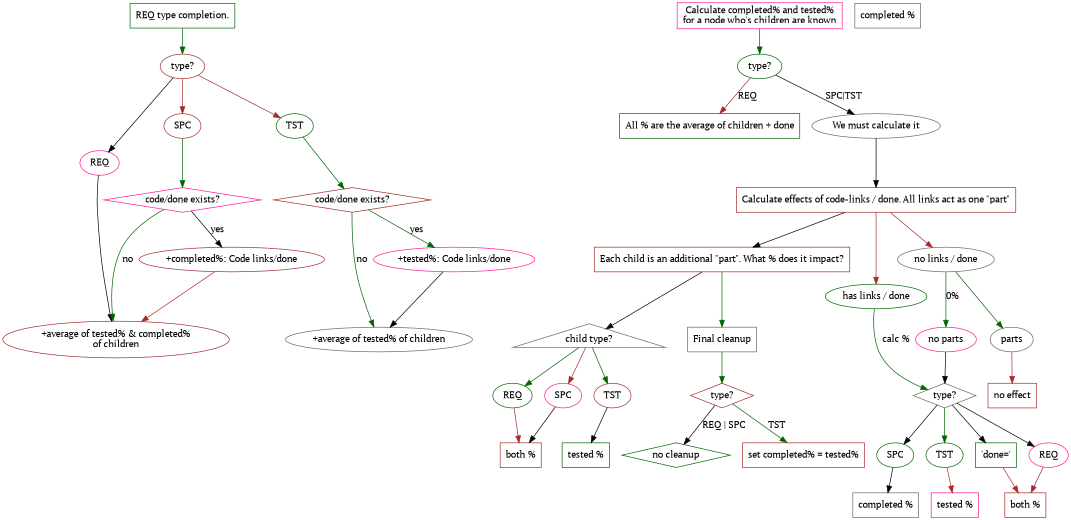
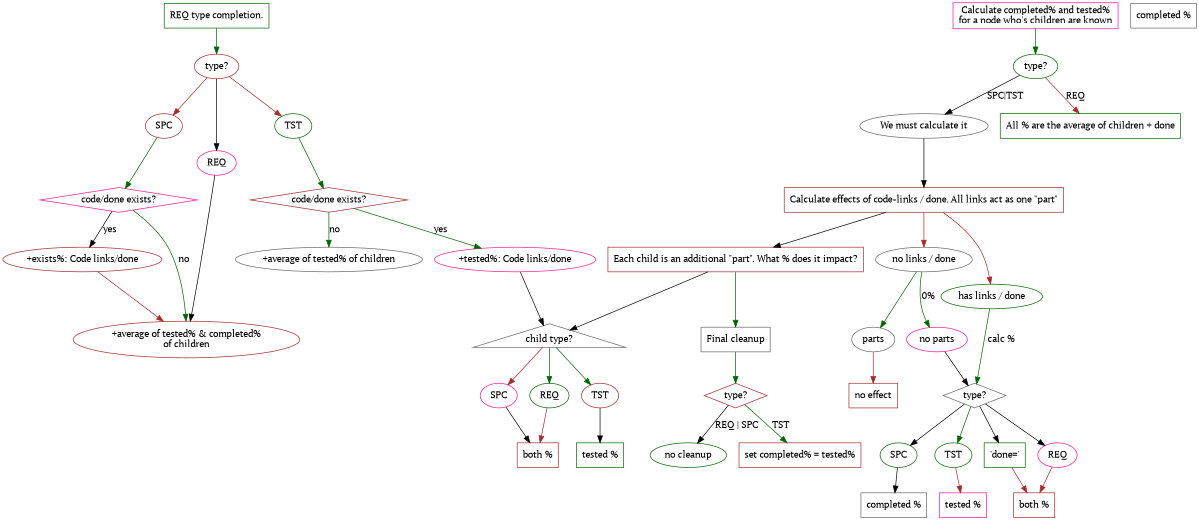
(232, 260) -> (82, 260)
(419, 297) -> (531, 296)
(676, 455) -> (688, 455)
